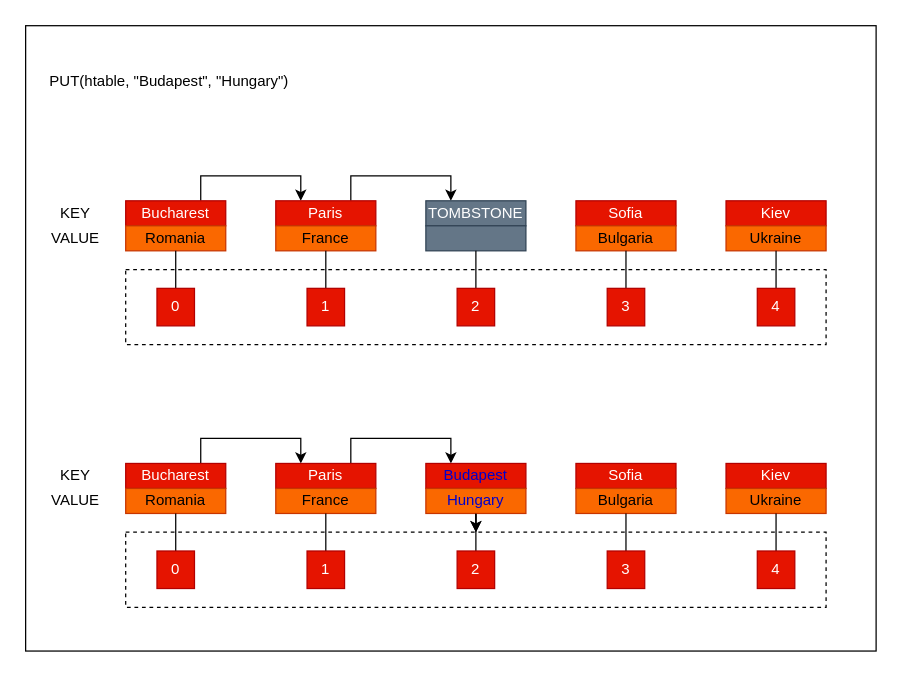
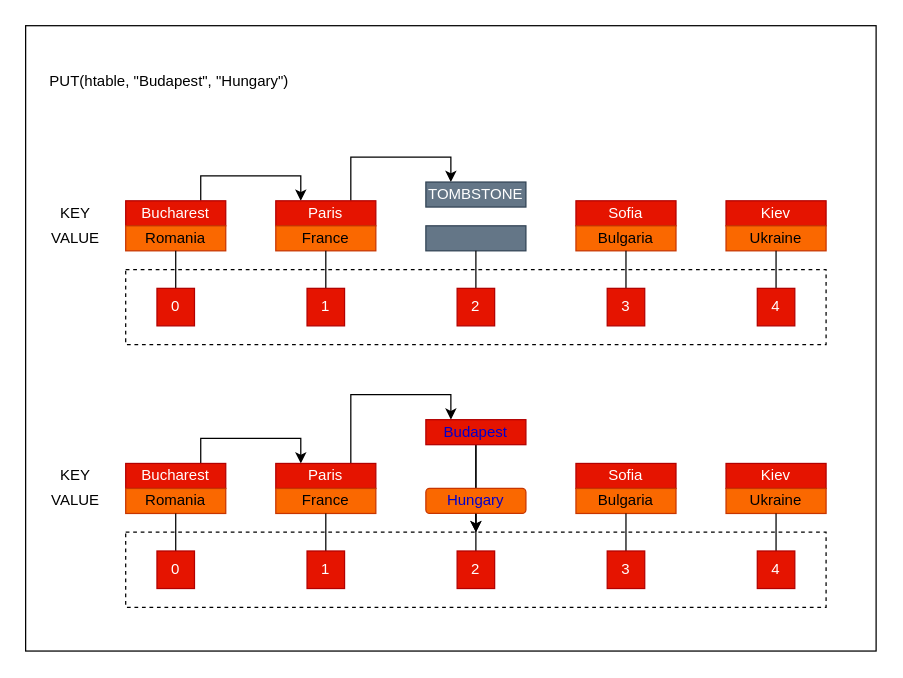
(476, 213) -> (476, 194)
(476, 476) -> (476, 432)
(476, 501) -> (476, 501)
